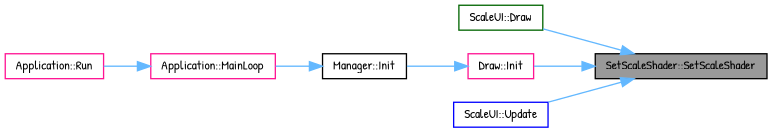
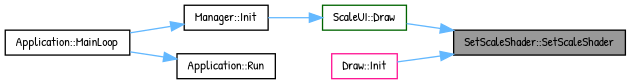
(54, 66) -> (226, 66)
(121, 66) -> (147, 54)
(213, 66) -> (68, 43)
(431, 66) -> (289, 18)
(501, 115) -> none
